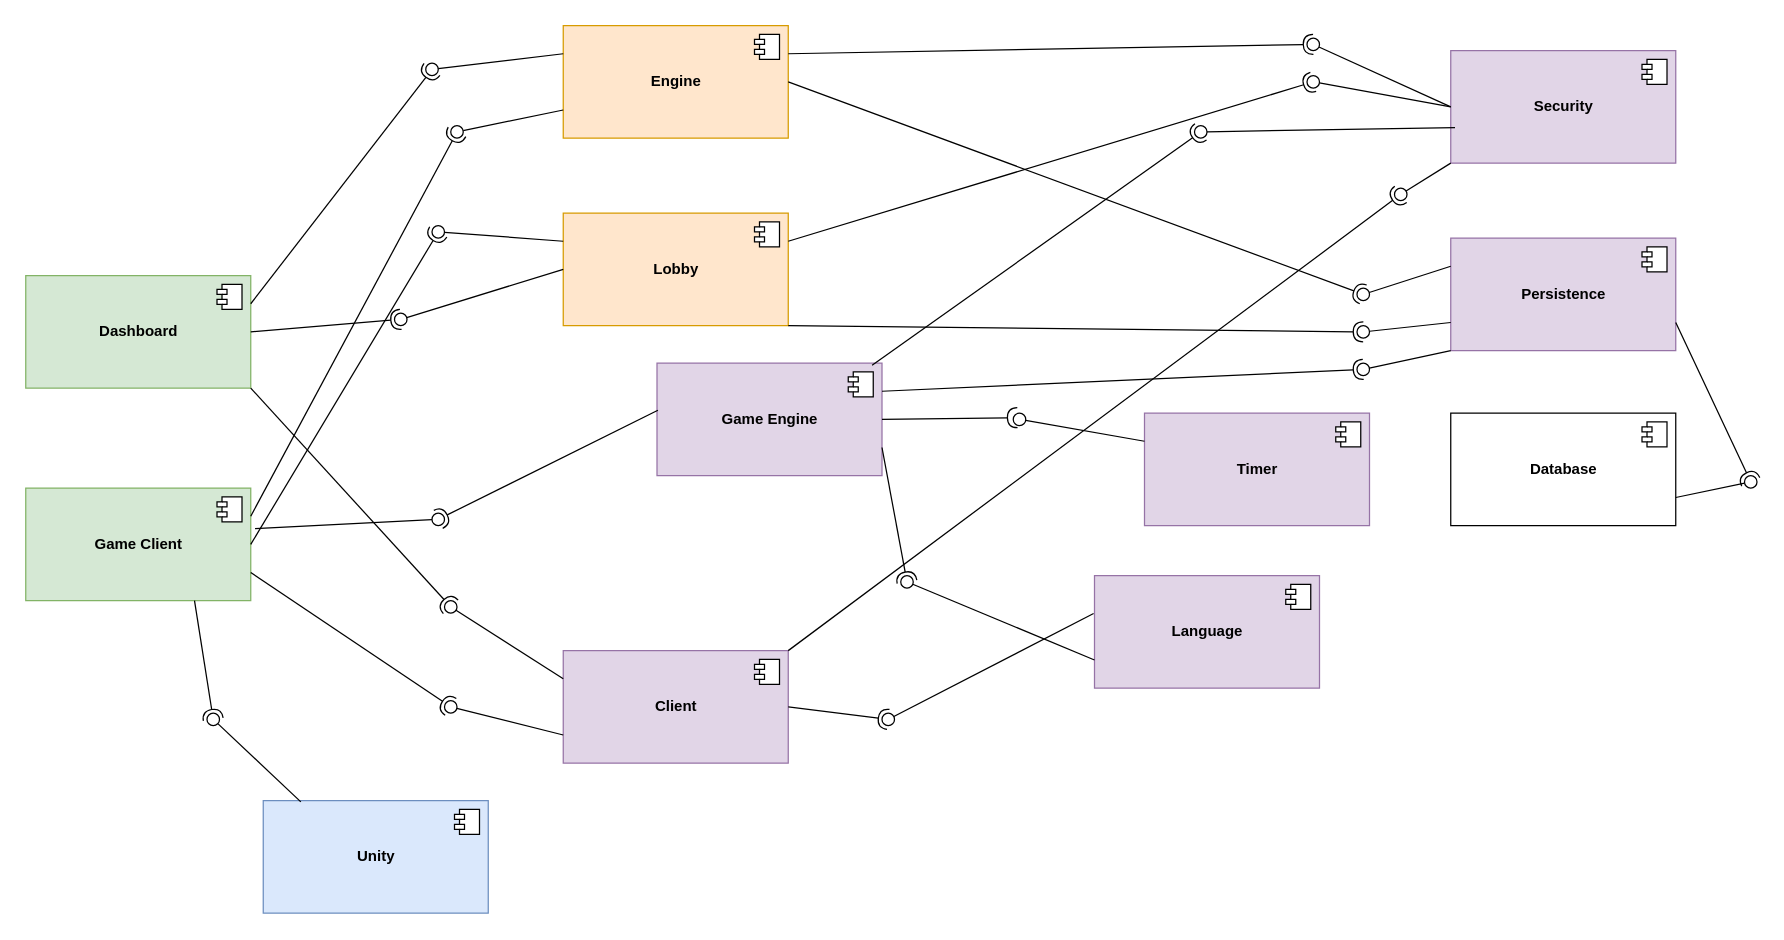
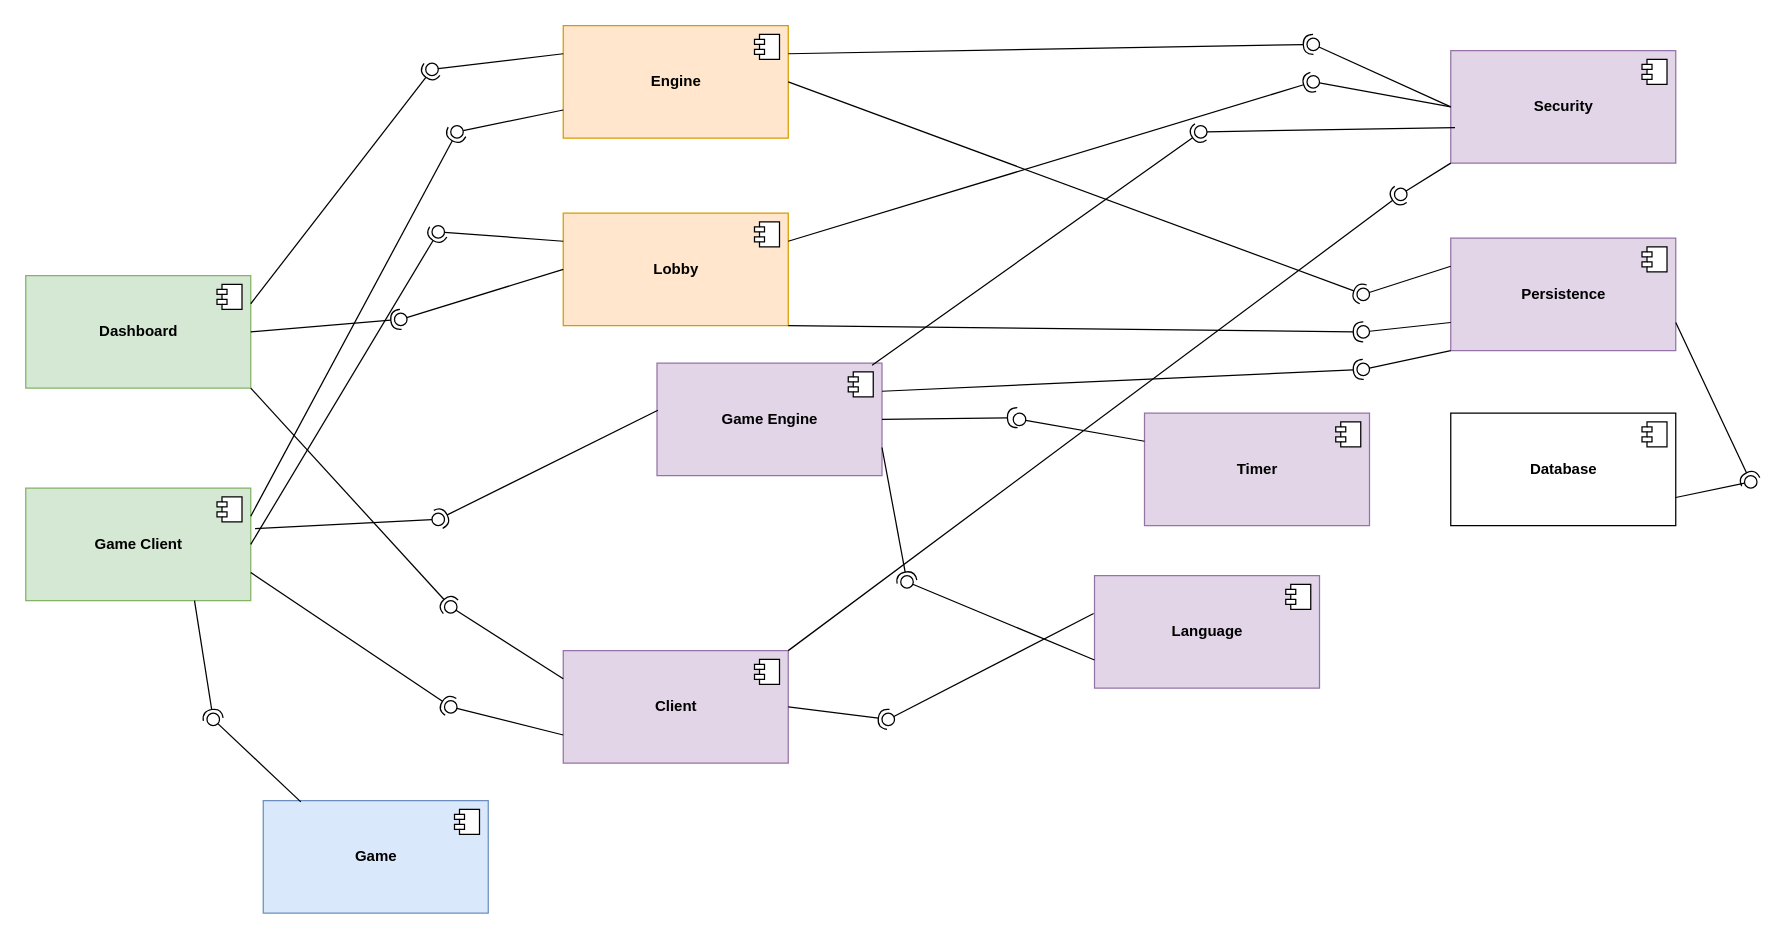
(376, 857) -> (376, 857)
